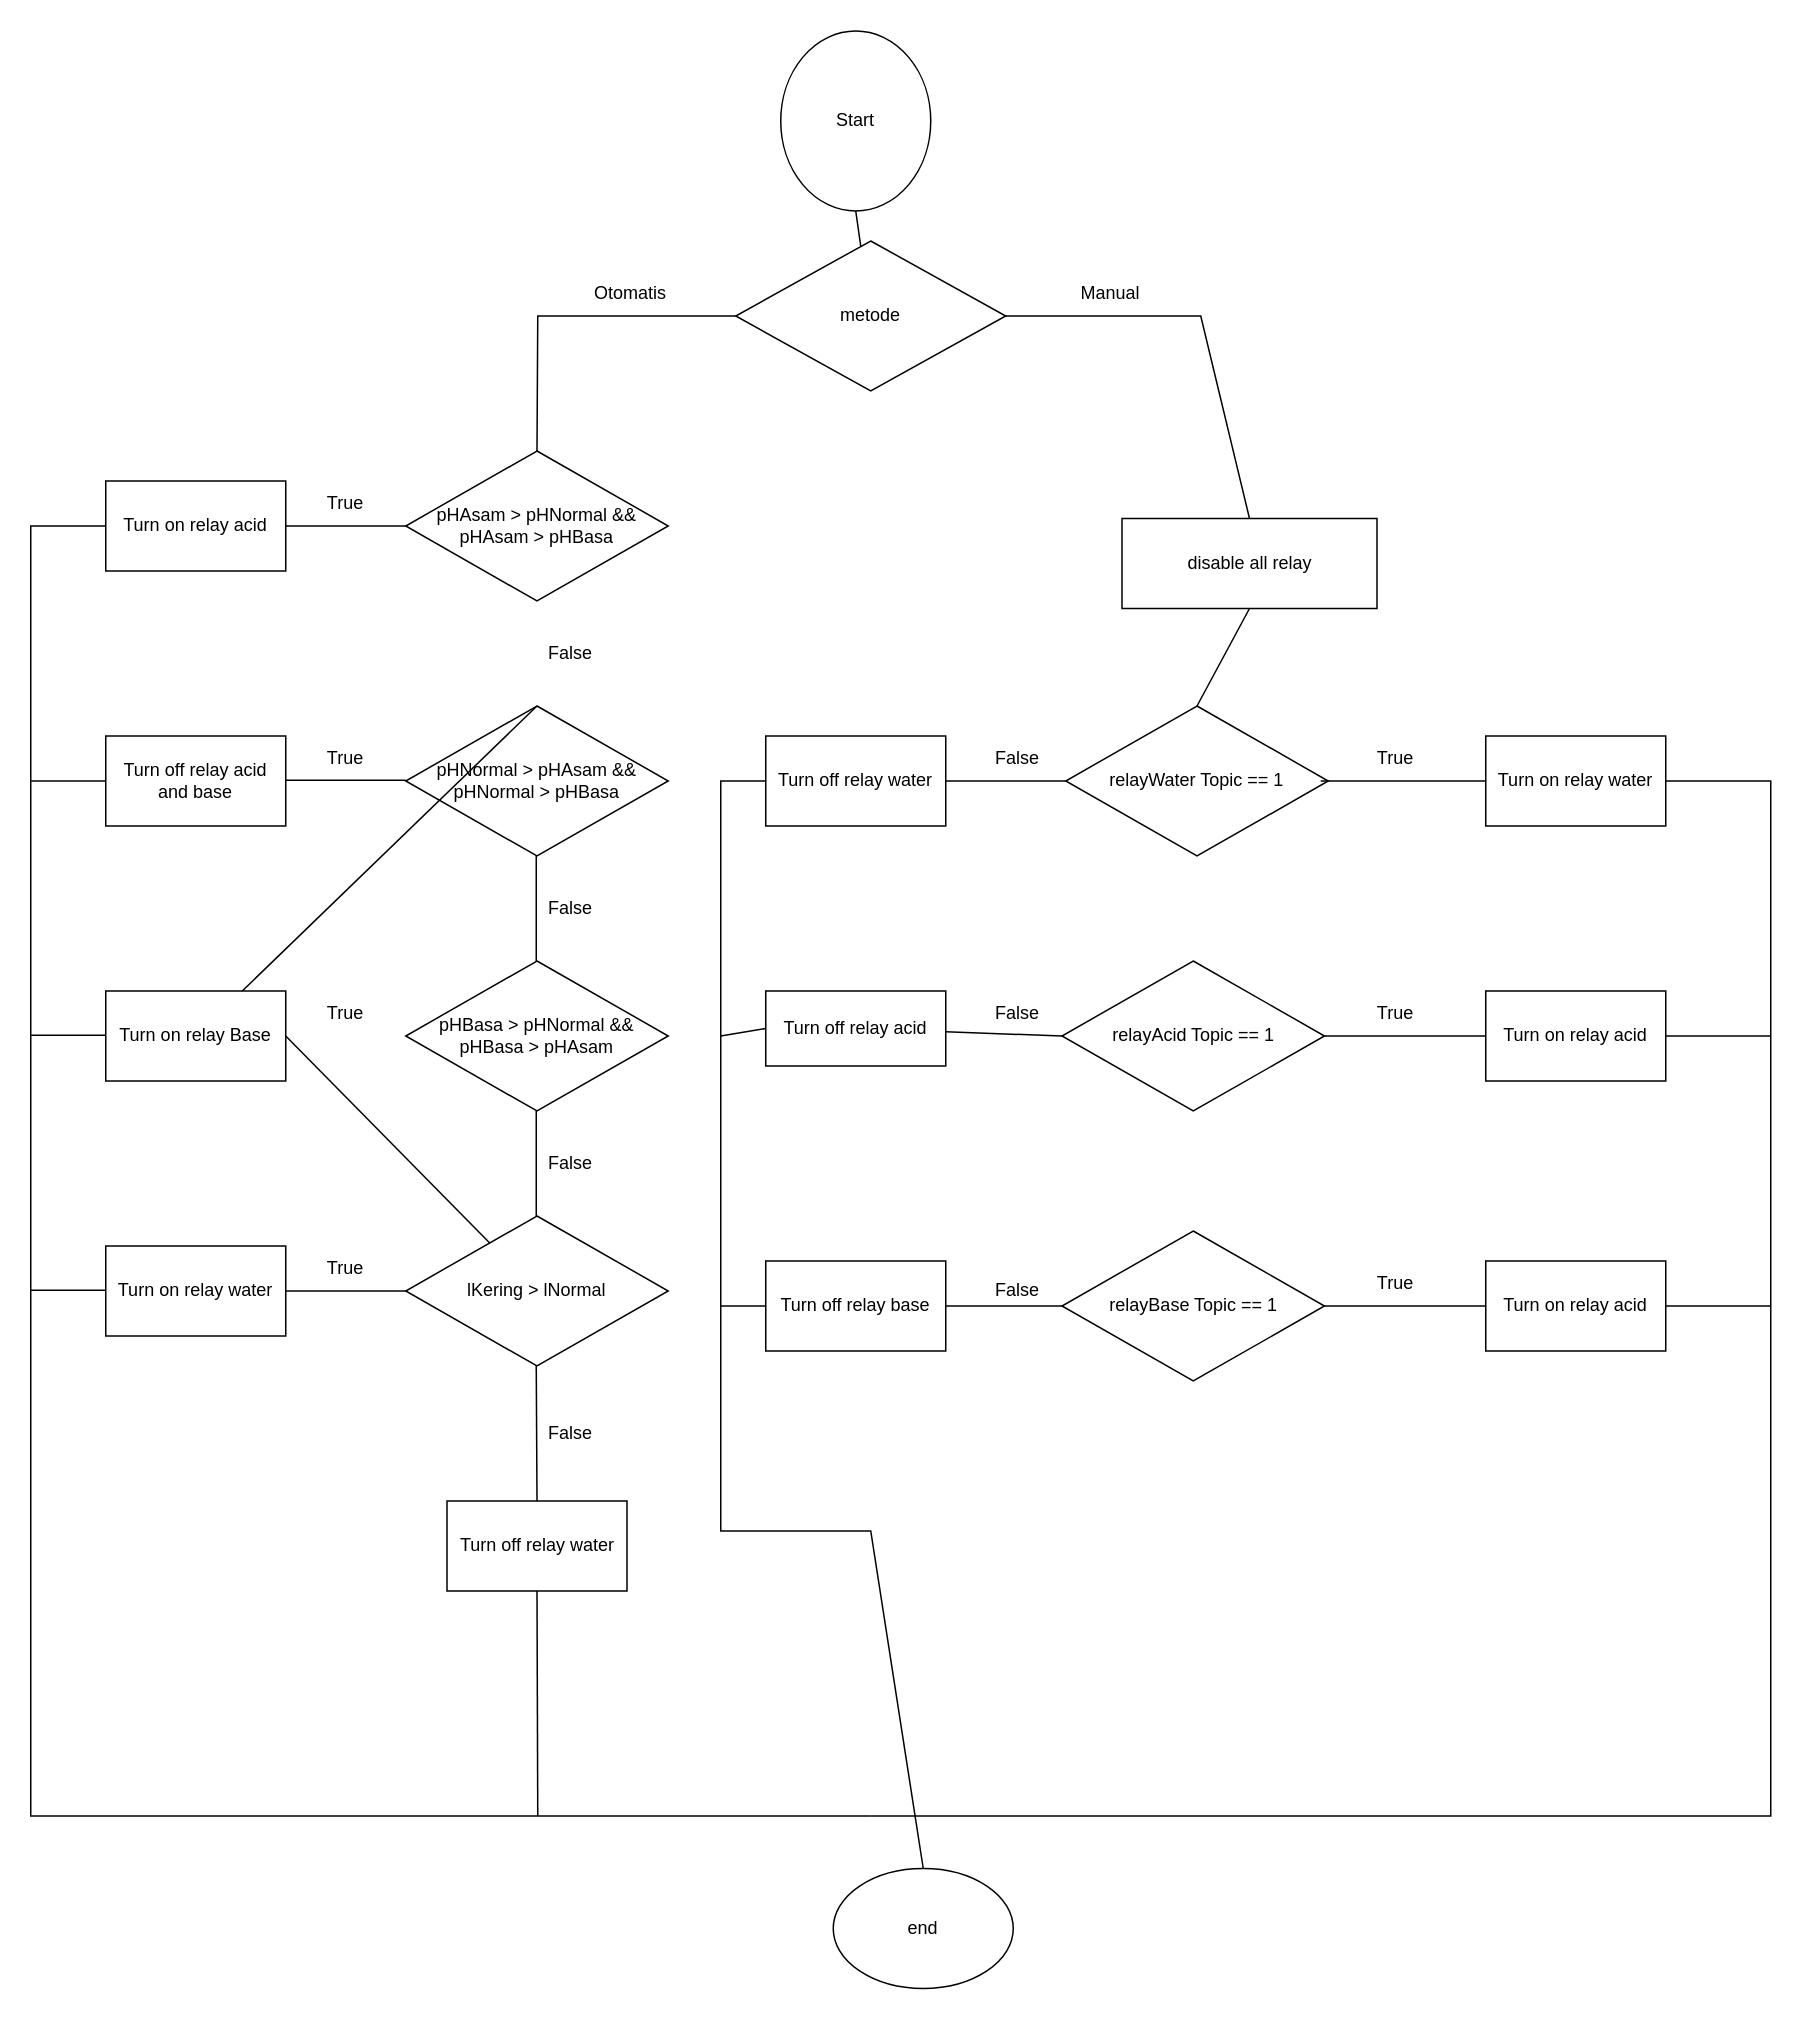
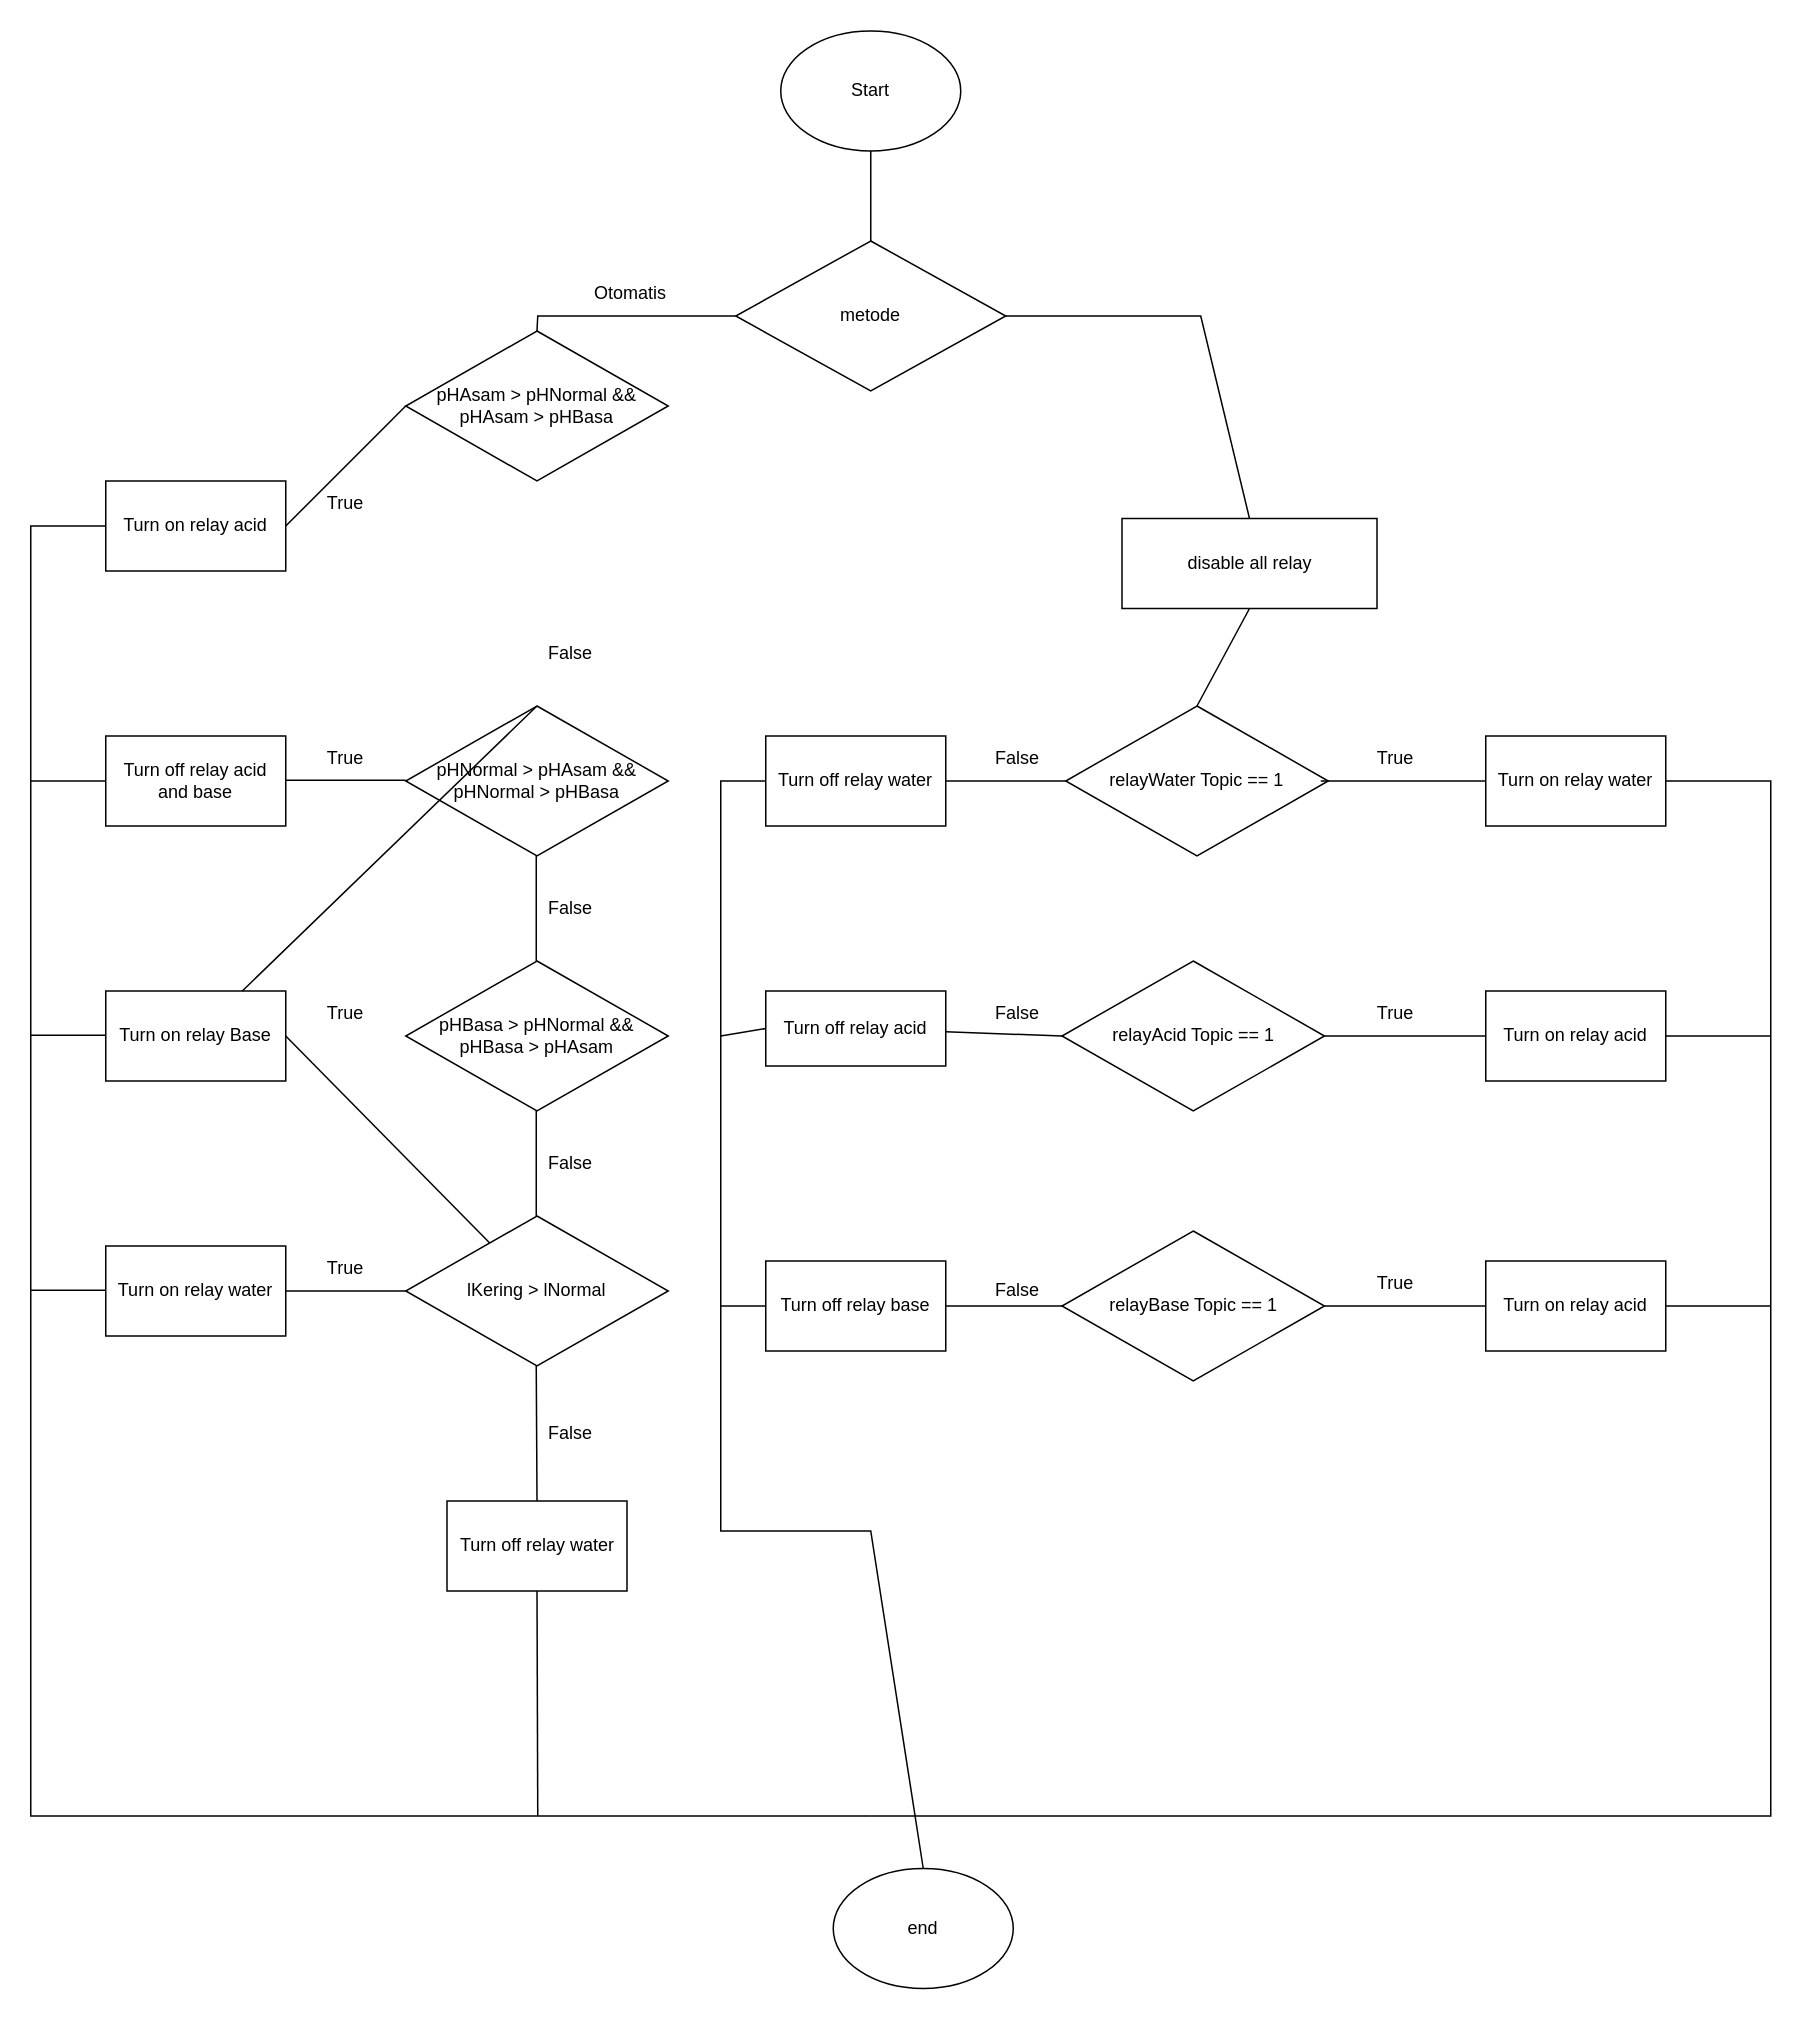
(856, 121) -> (871, 91)
(1111, 293) -> none
(537, 526) -> (537, 406)
